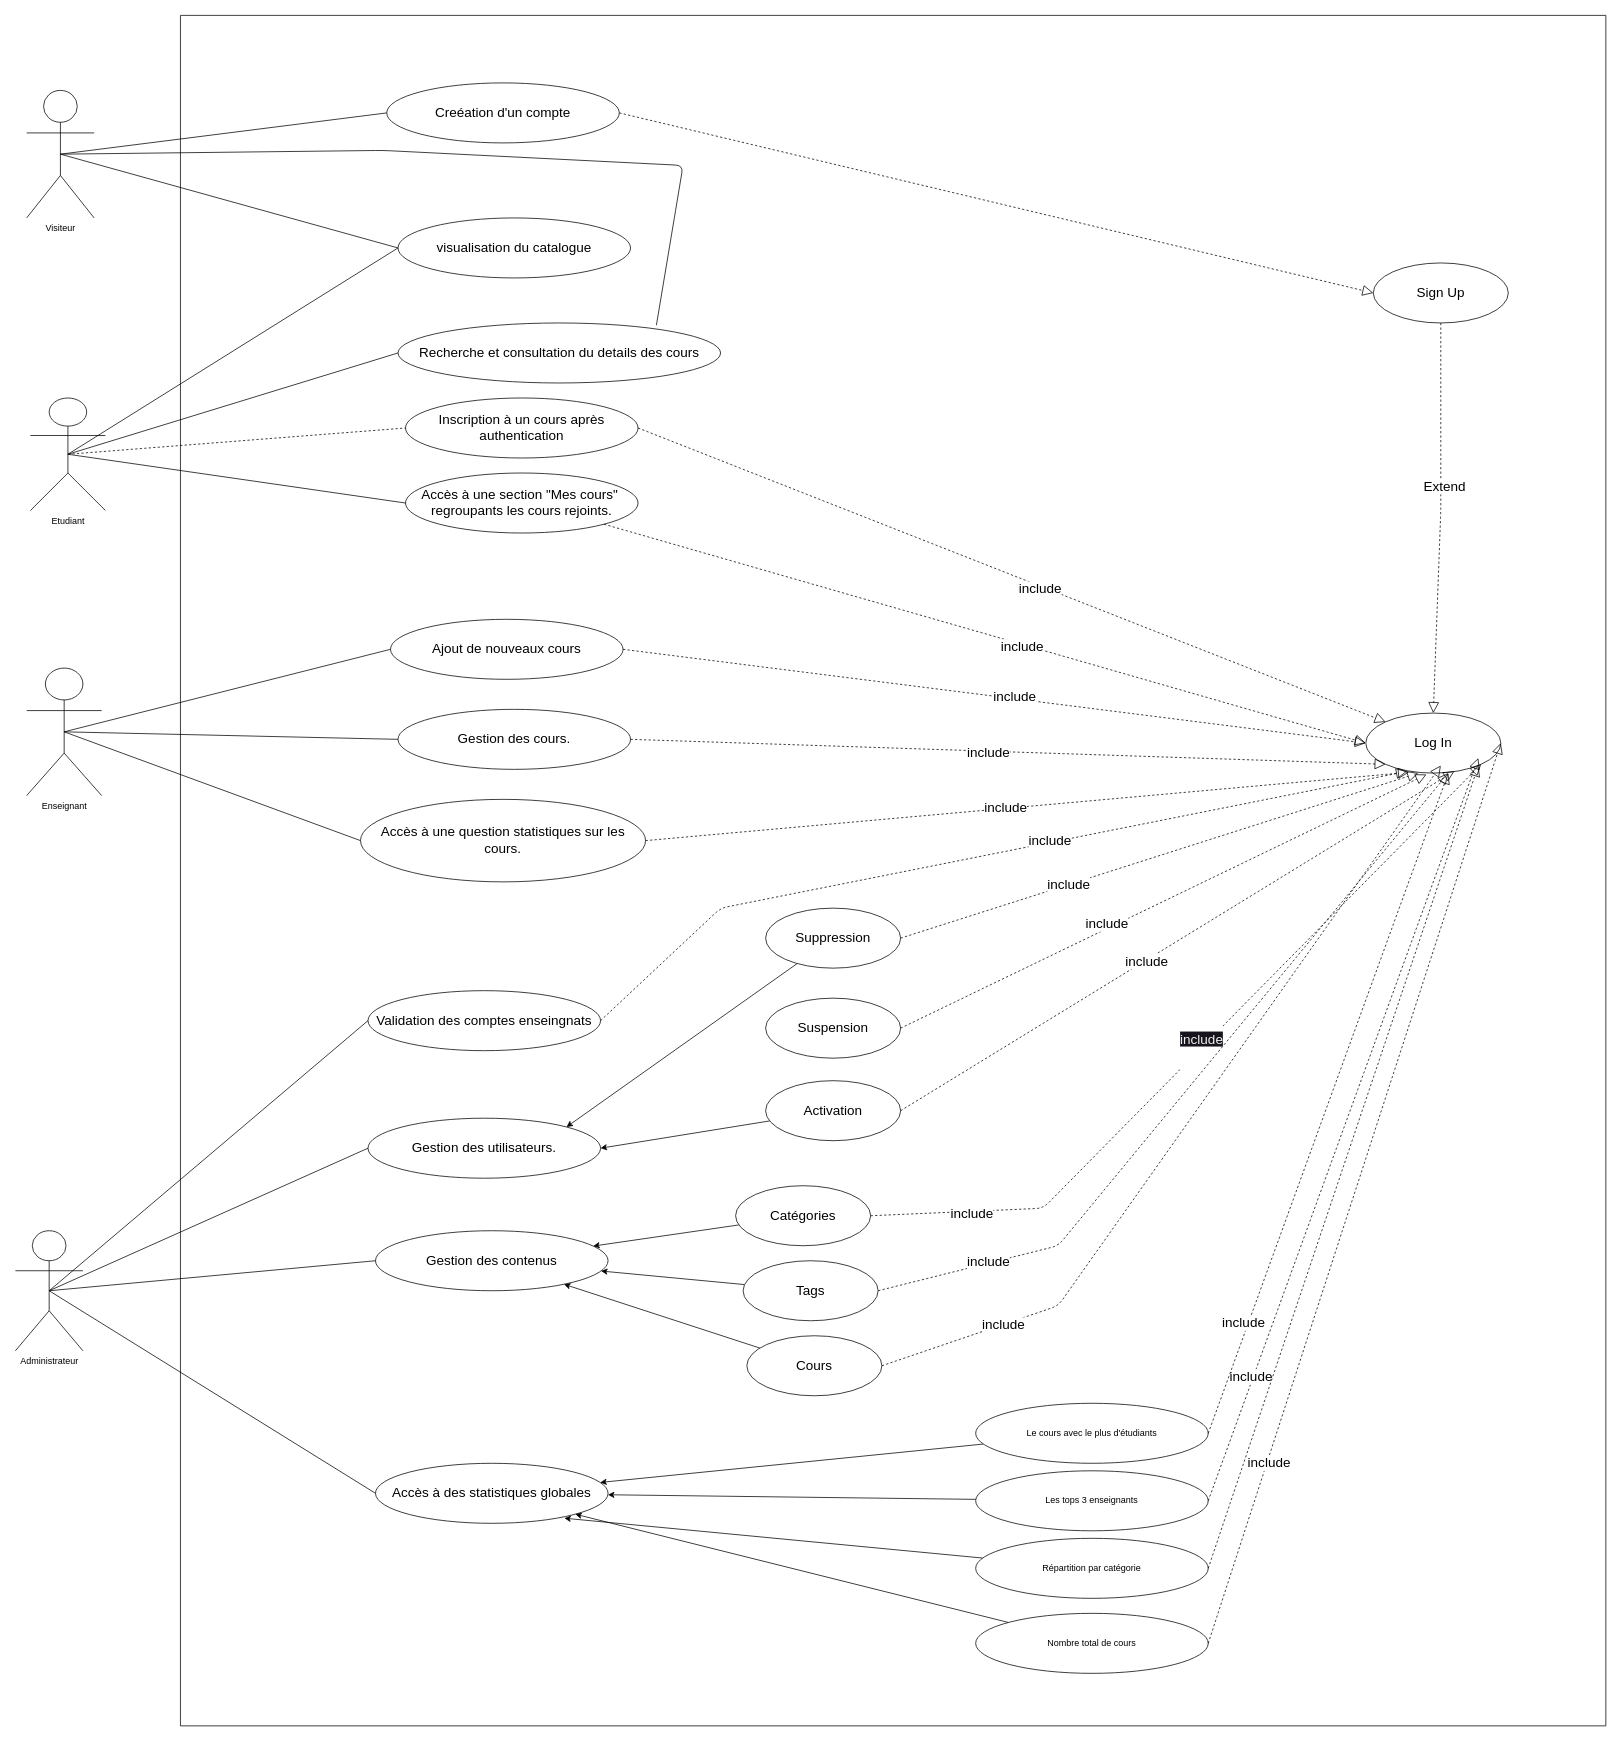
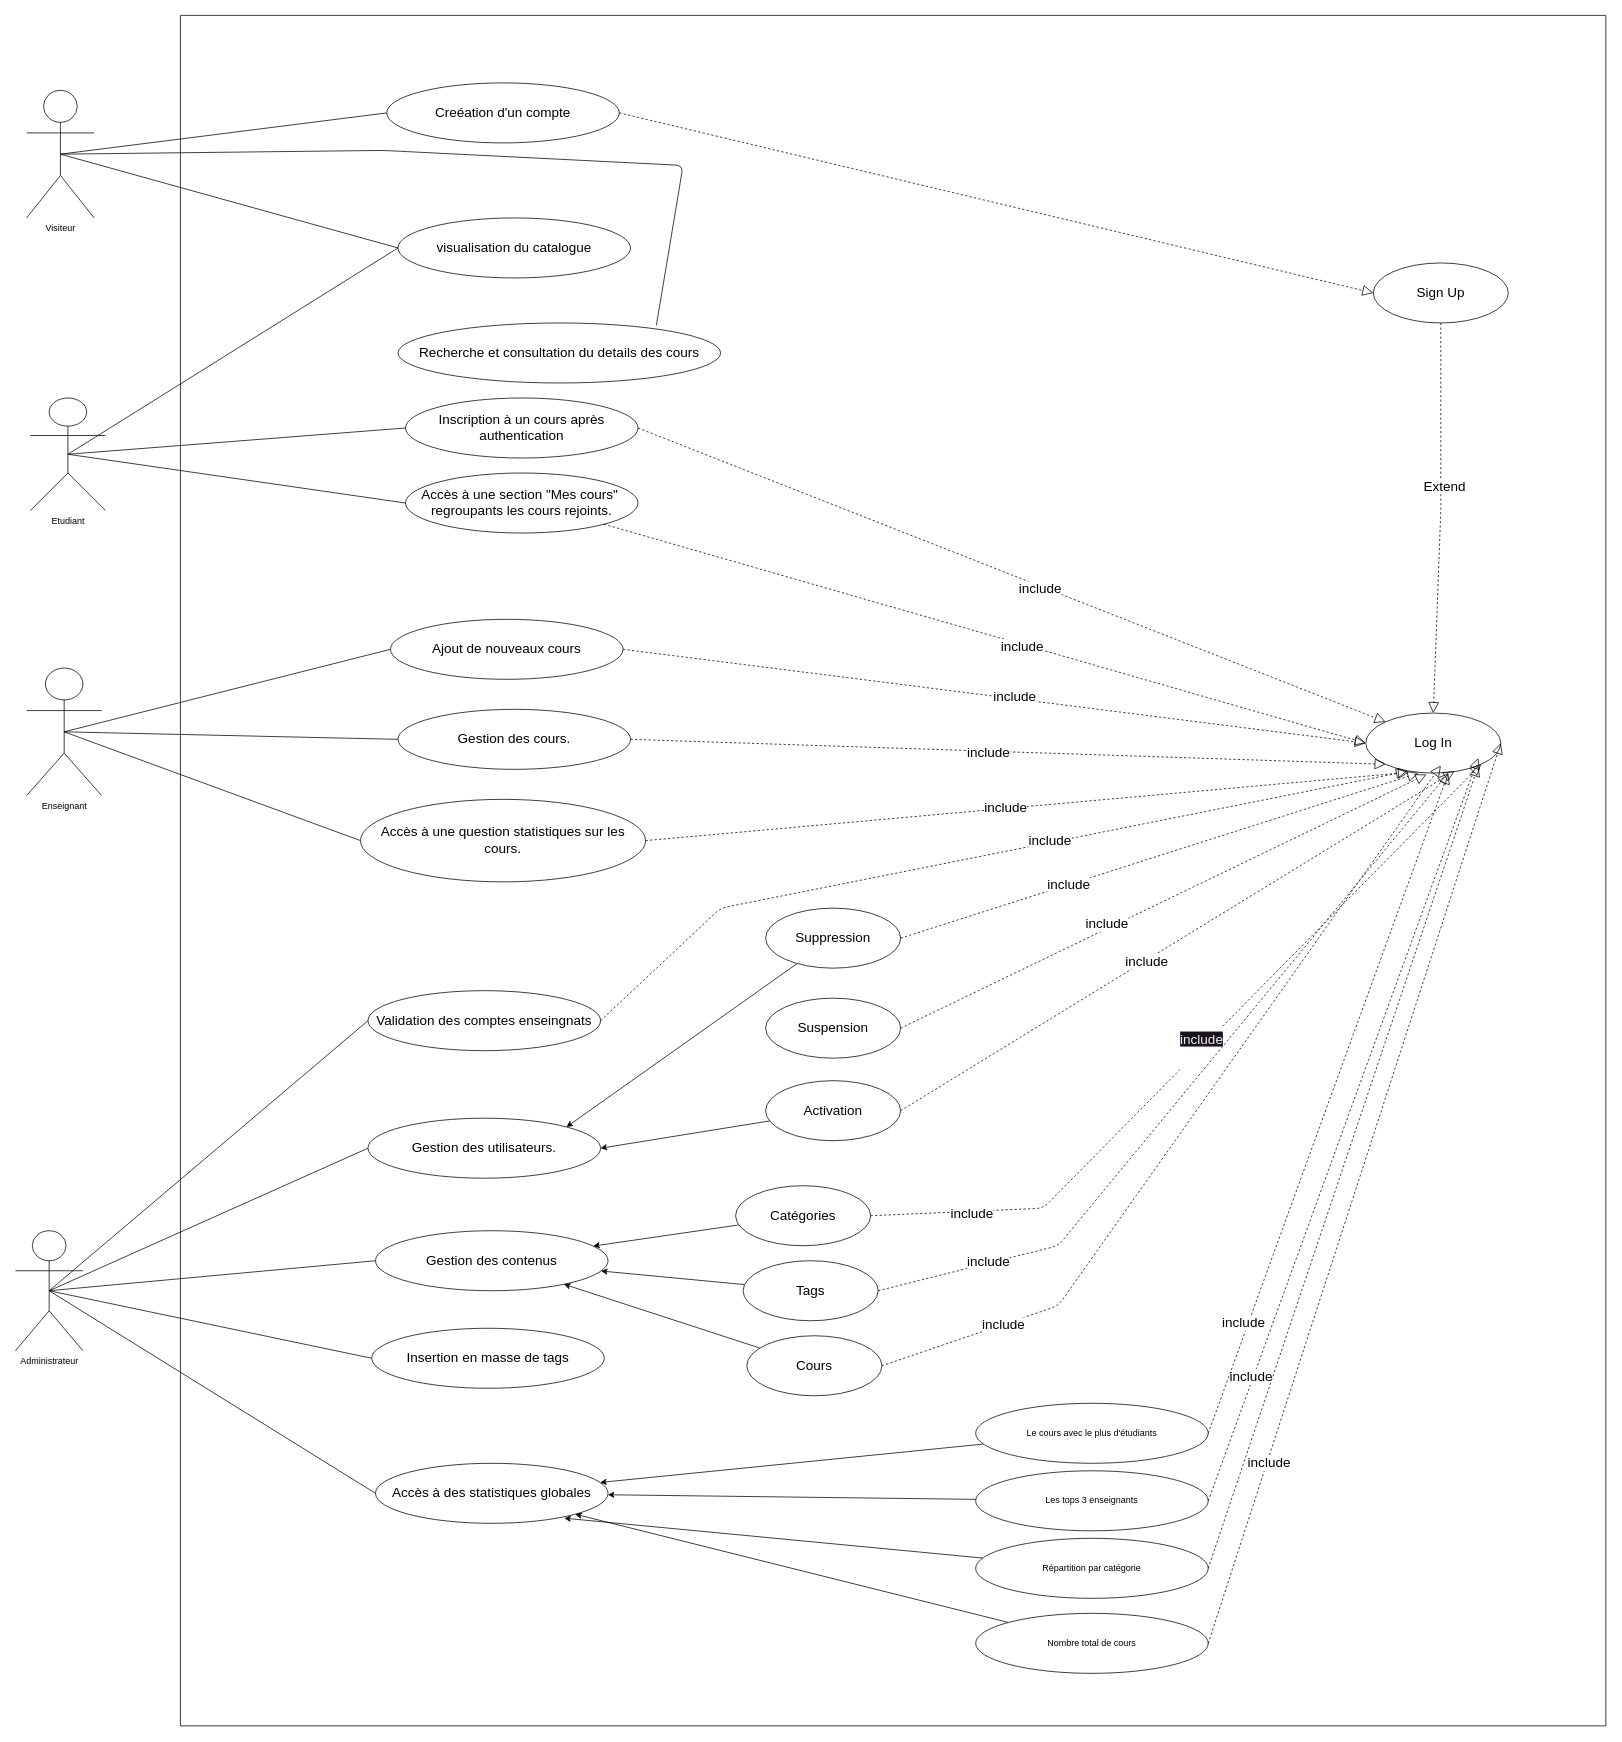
(248, 399) -> none
(248, 440) -> (248, 440)
none -> (213, 1325)
none -> (488, 1358)
